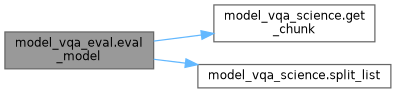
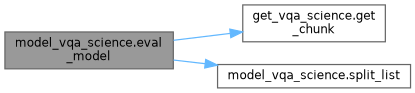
(294, 23) -> (314, 23)
(79, 50) -> (89, 50)
